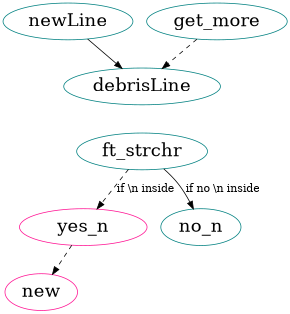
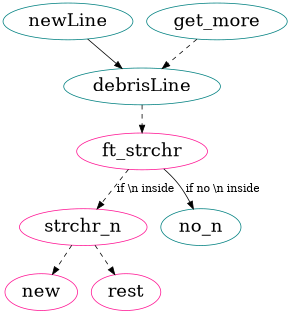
none -> (142, 115)
(142, 151) -> (142, 151)
(83, 227) -> (83, 227)
none -> (126, 292)
